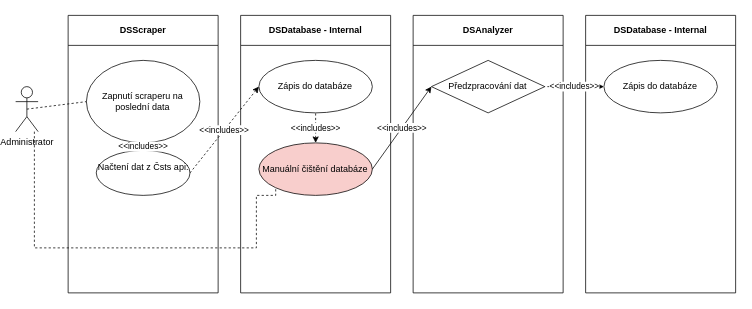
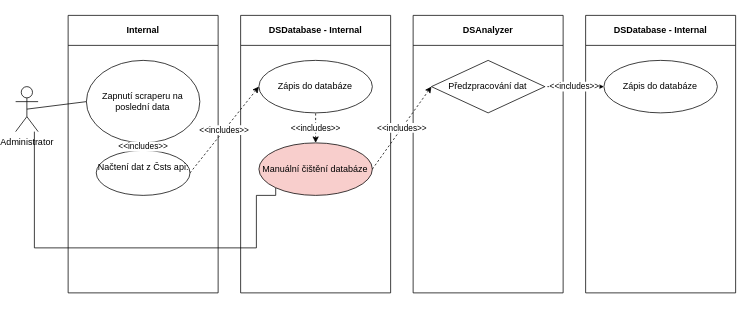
(143, 30) -> (143, 30)
(56, 105) -> (56, 105)
(386, 149) -> (386, 149)
(126, 248) -> (126, 248)
